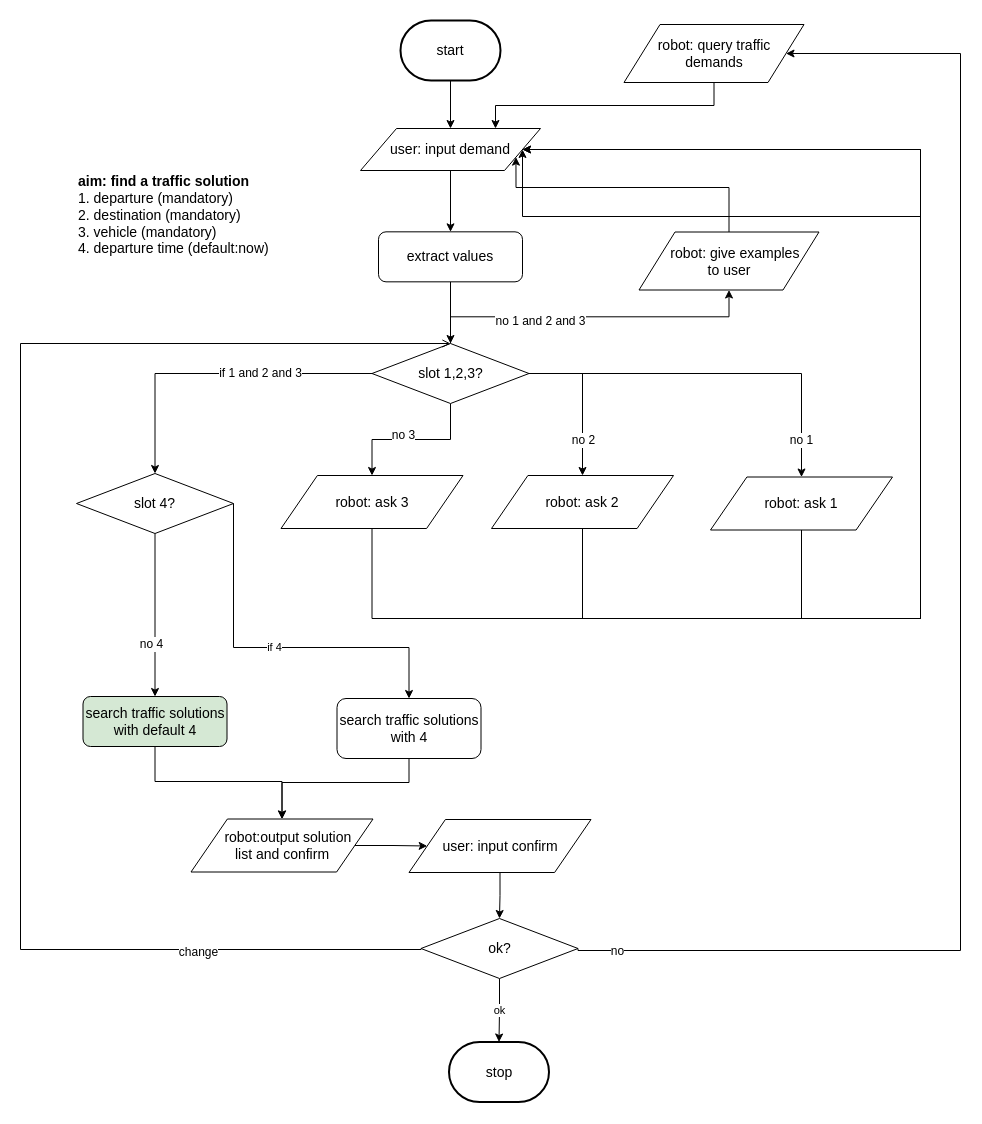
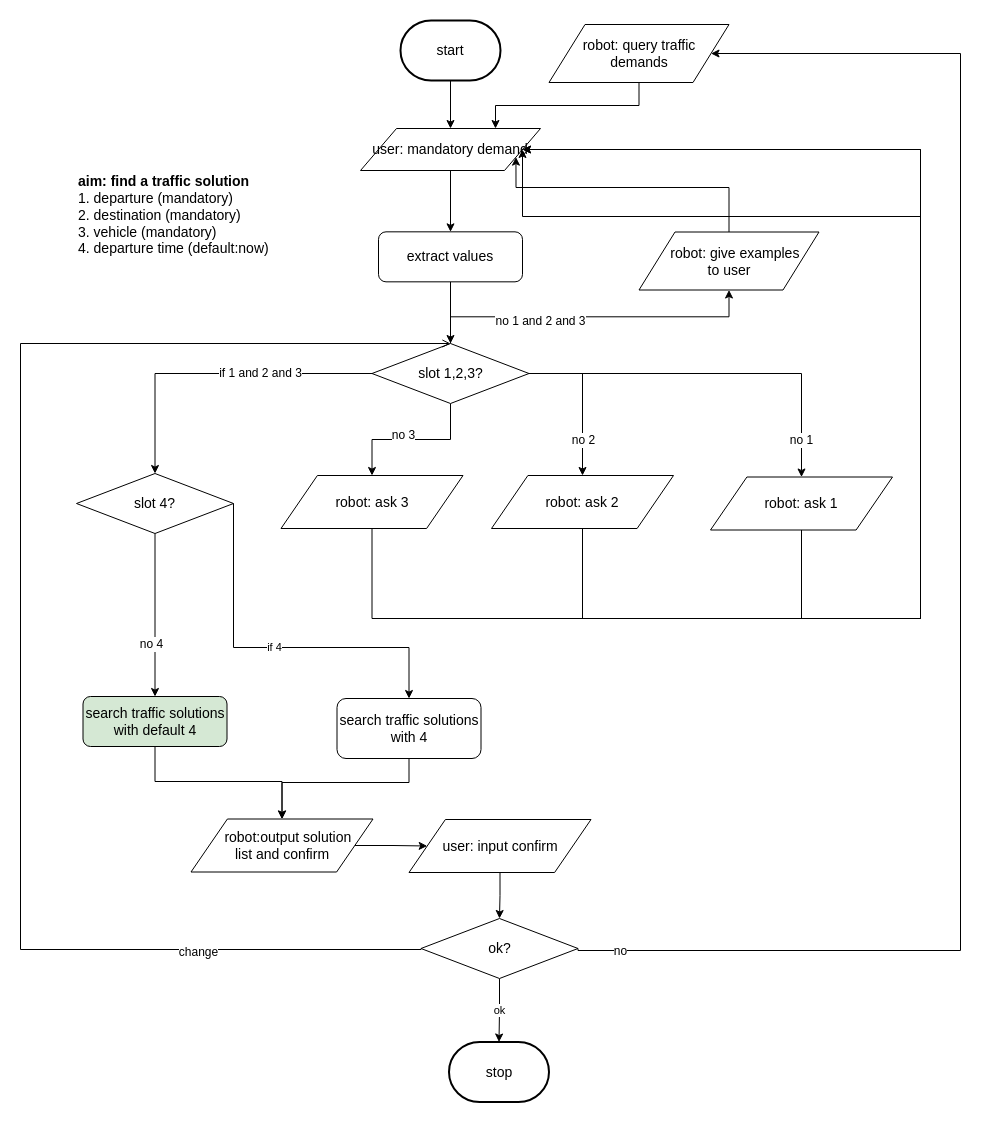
(714, 54) -> (639, 54)
(451, 150) -> (451, 150)
